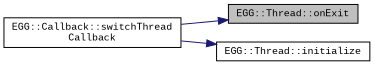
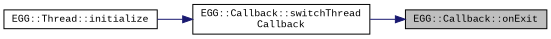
(293, 14) -> (476, 19)
(194, 42) -> (170, 19)
